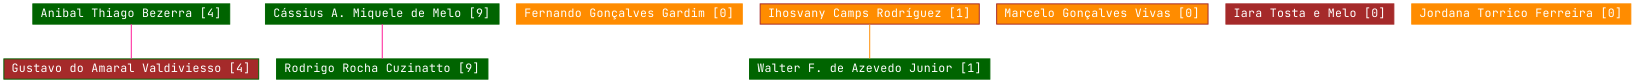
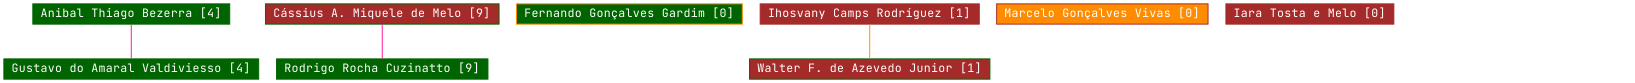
(382, 14) -> (382, 14)
(629, 14) -> (629, 14)
(870, 14) -> (870, 14)
(1521, 14) -> none
(131, 69) -> (131, 69)
(870, 69) -> (870, 69)
